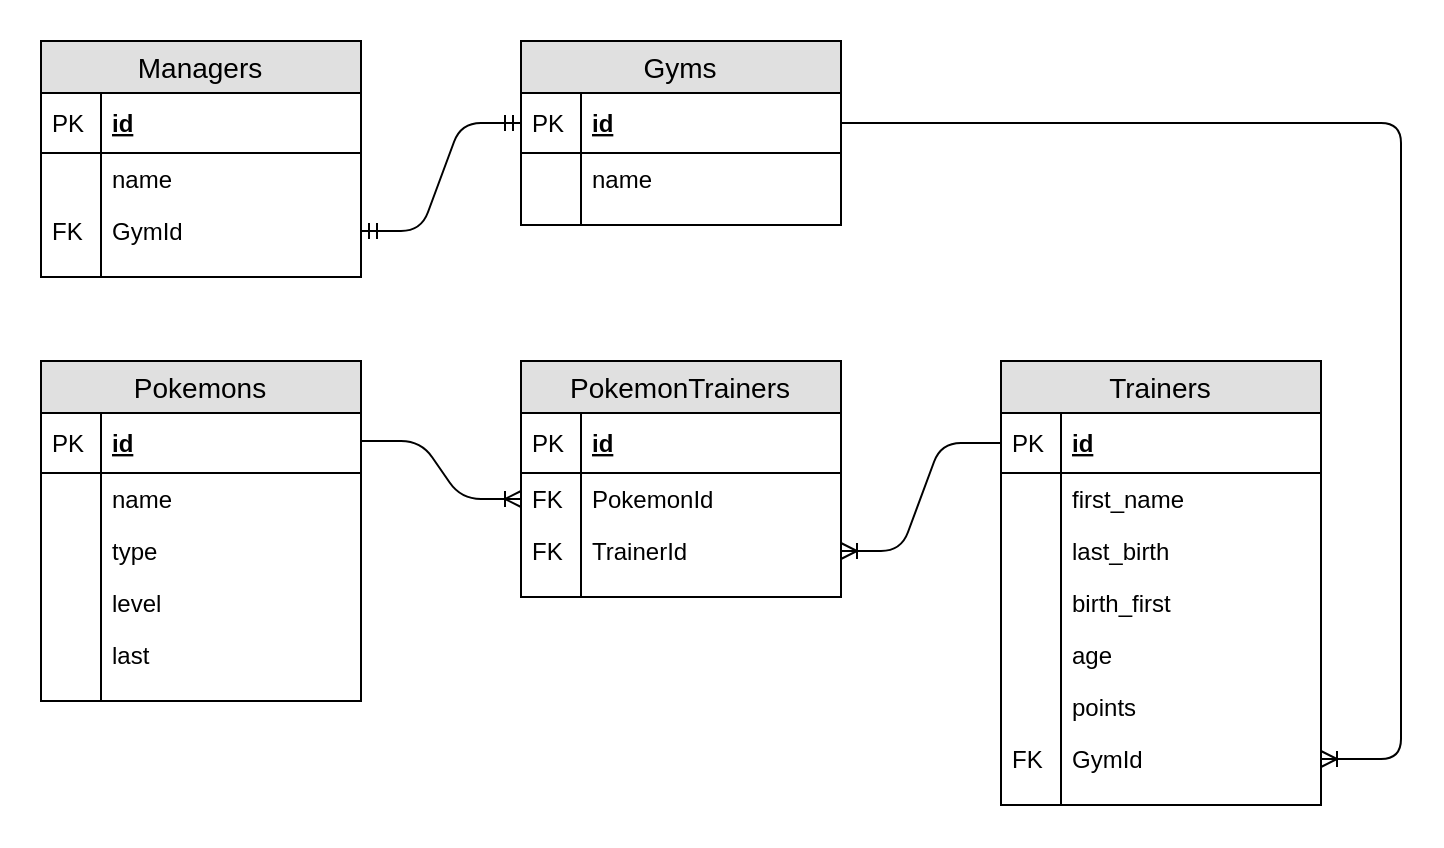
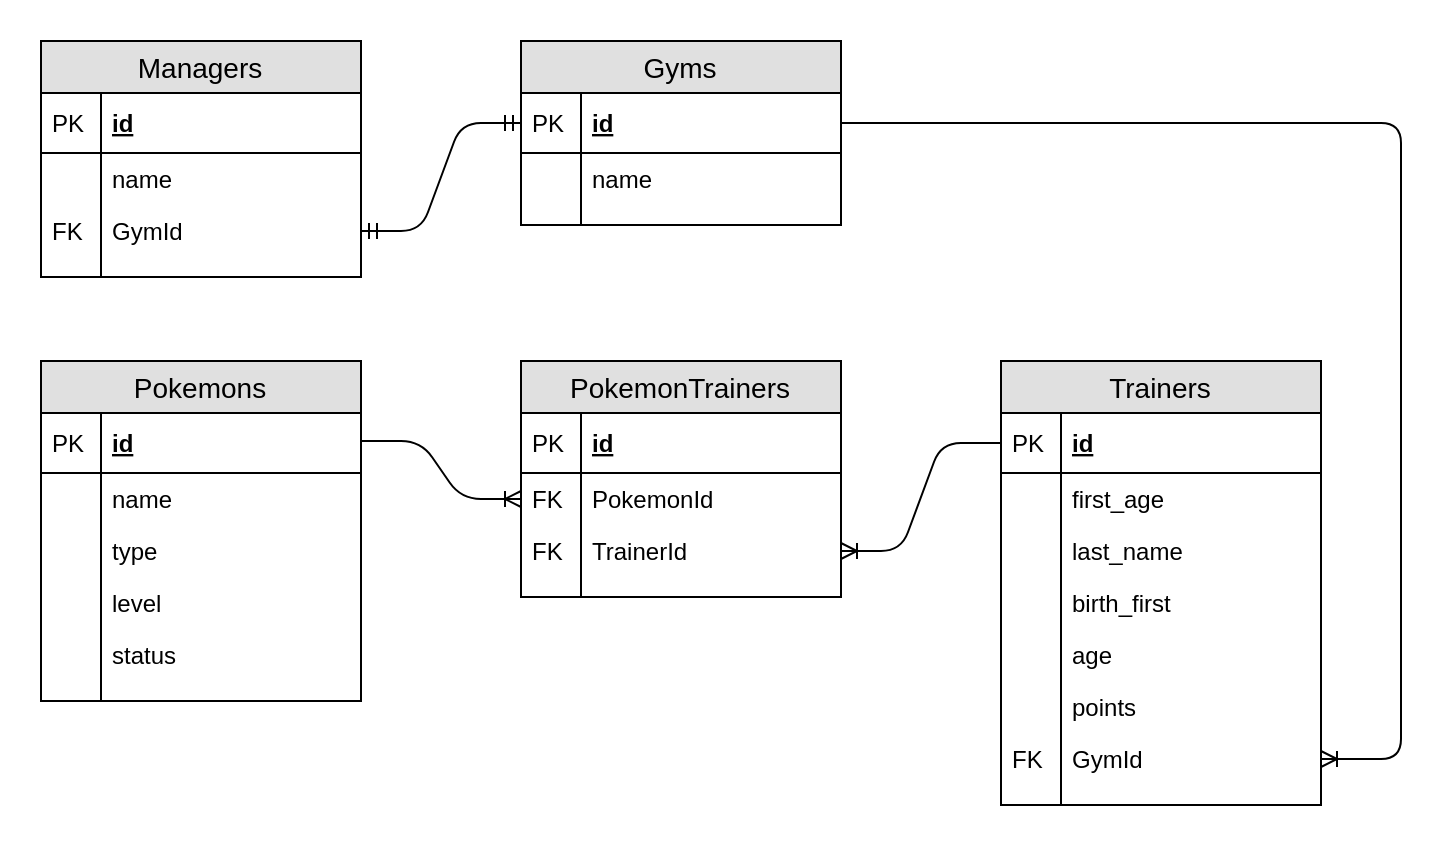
(1136, 500) -> (1129, 500)
(1133, 552) -> (1129, 552)
(136, 656) -> (152, 656)
